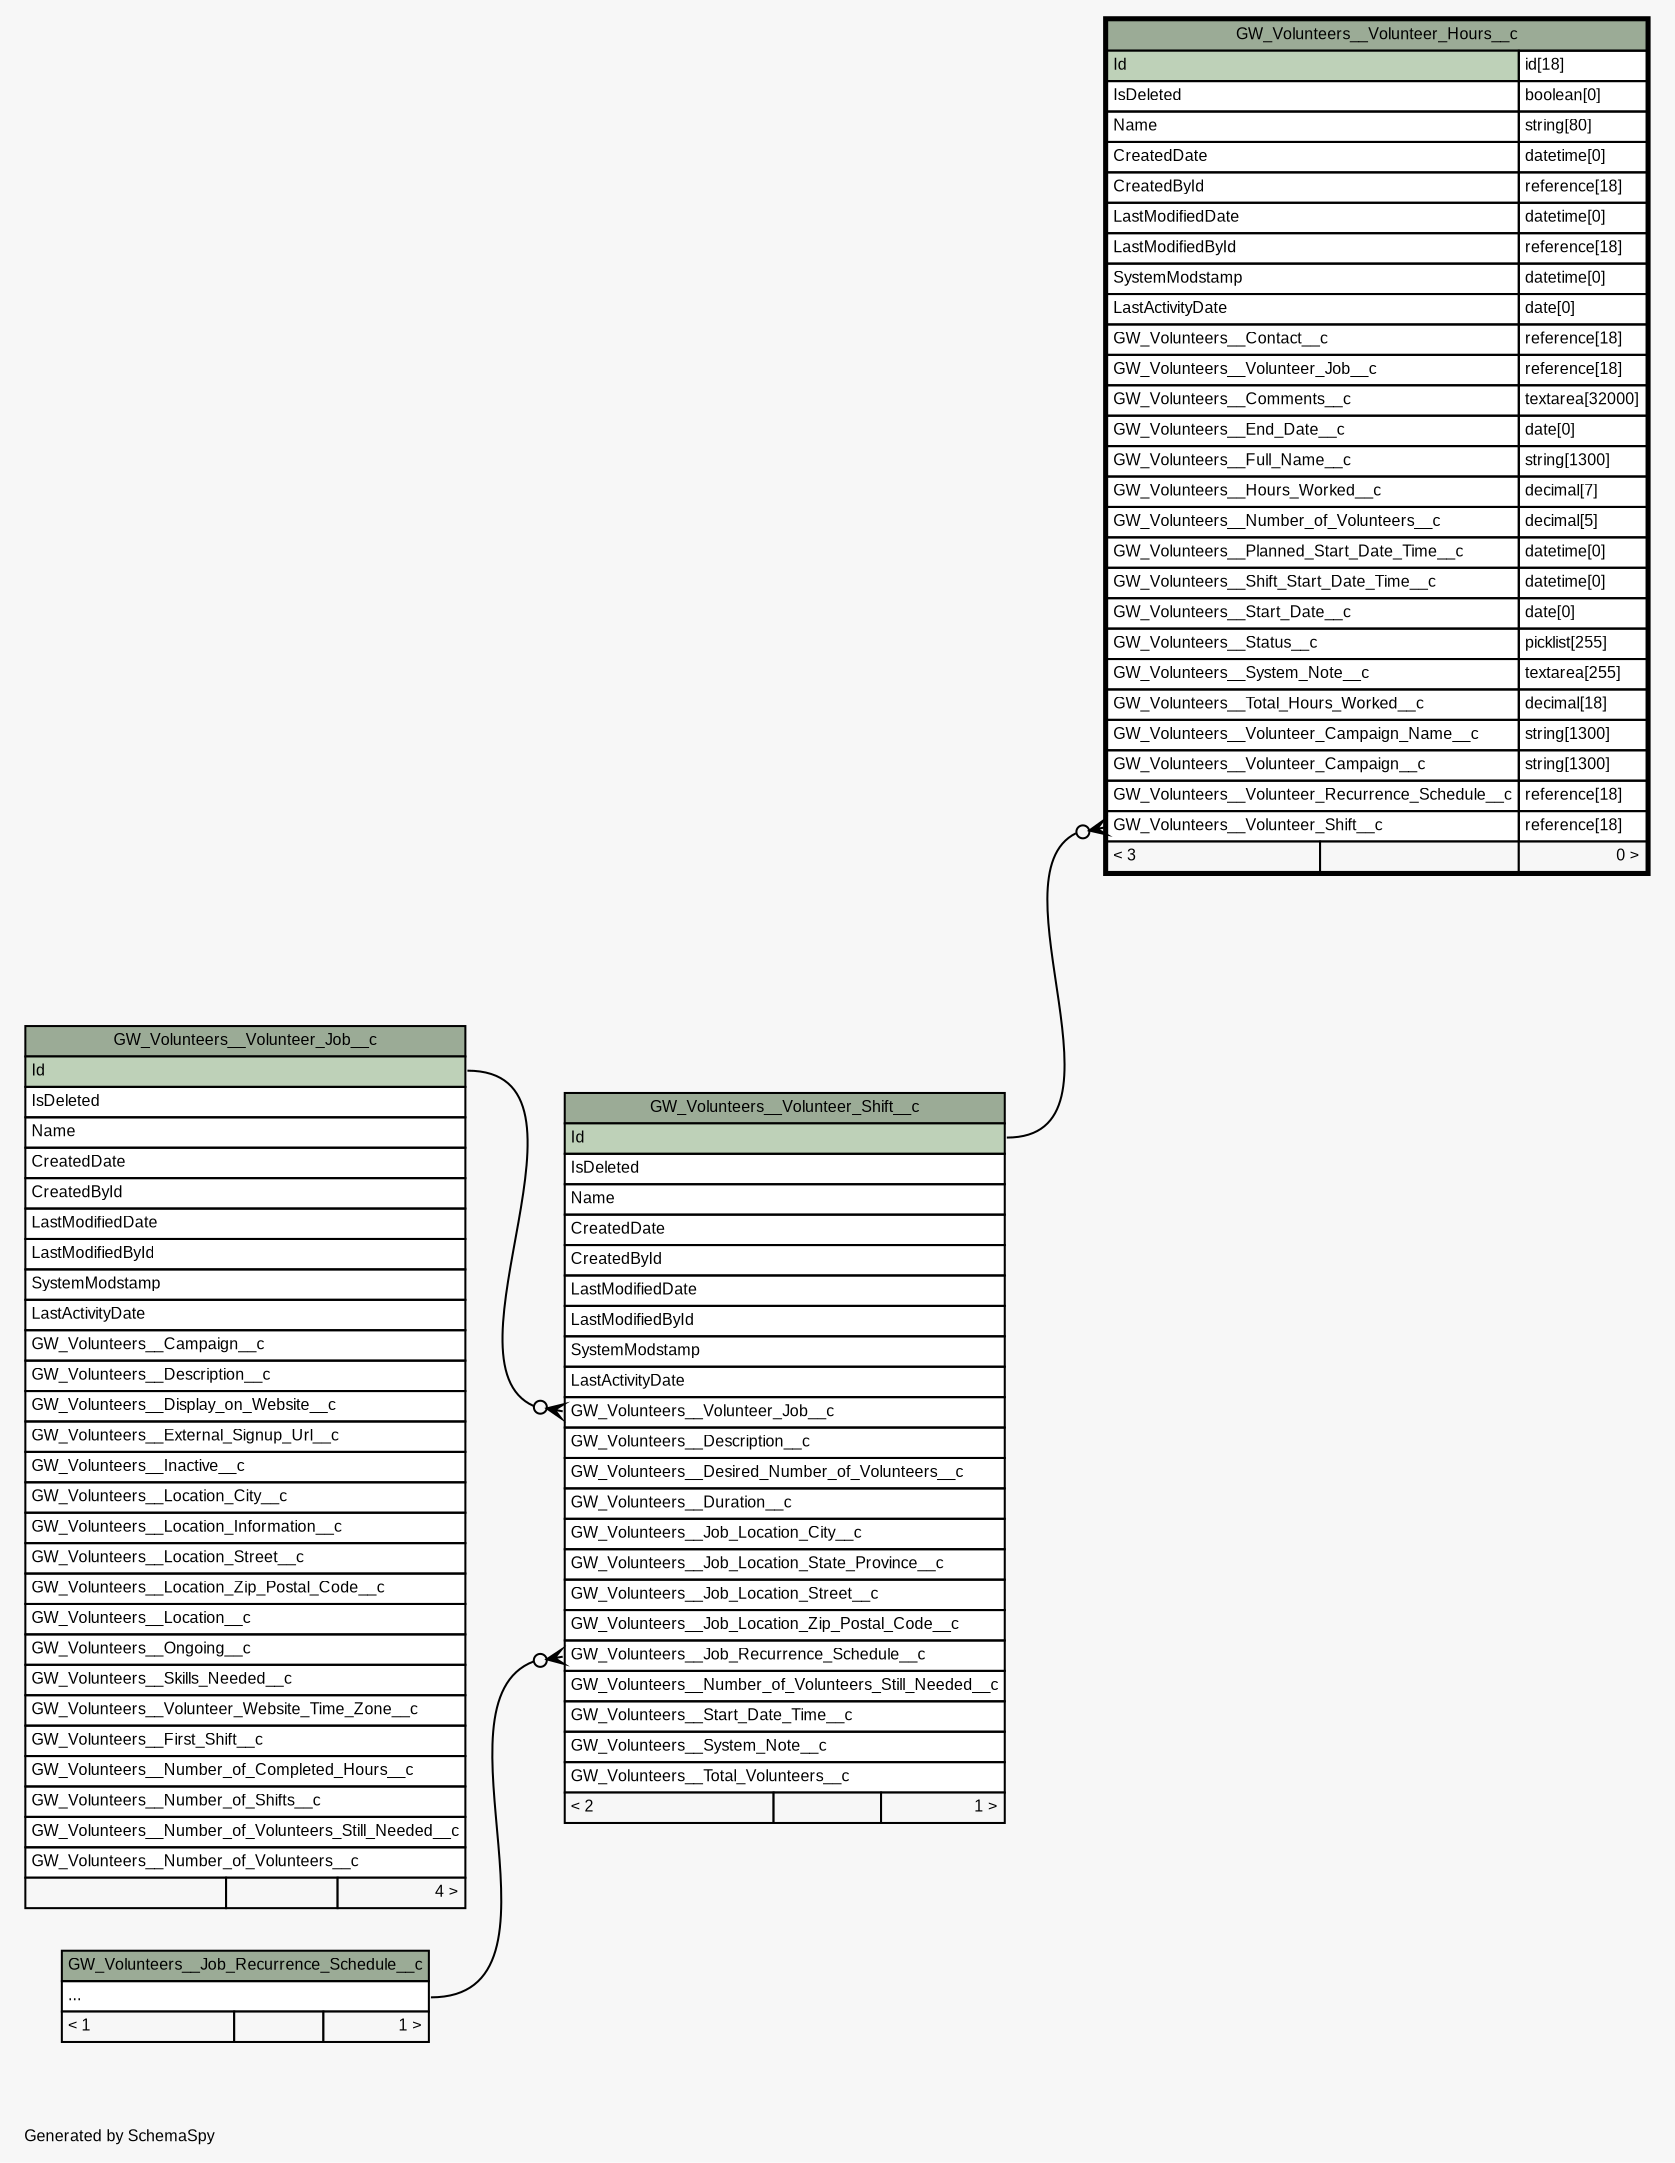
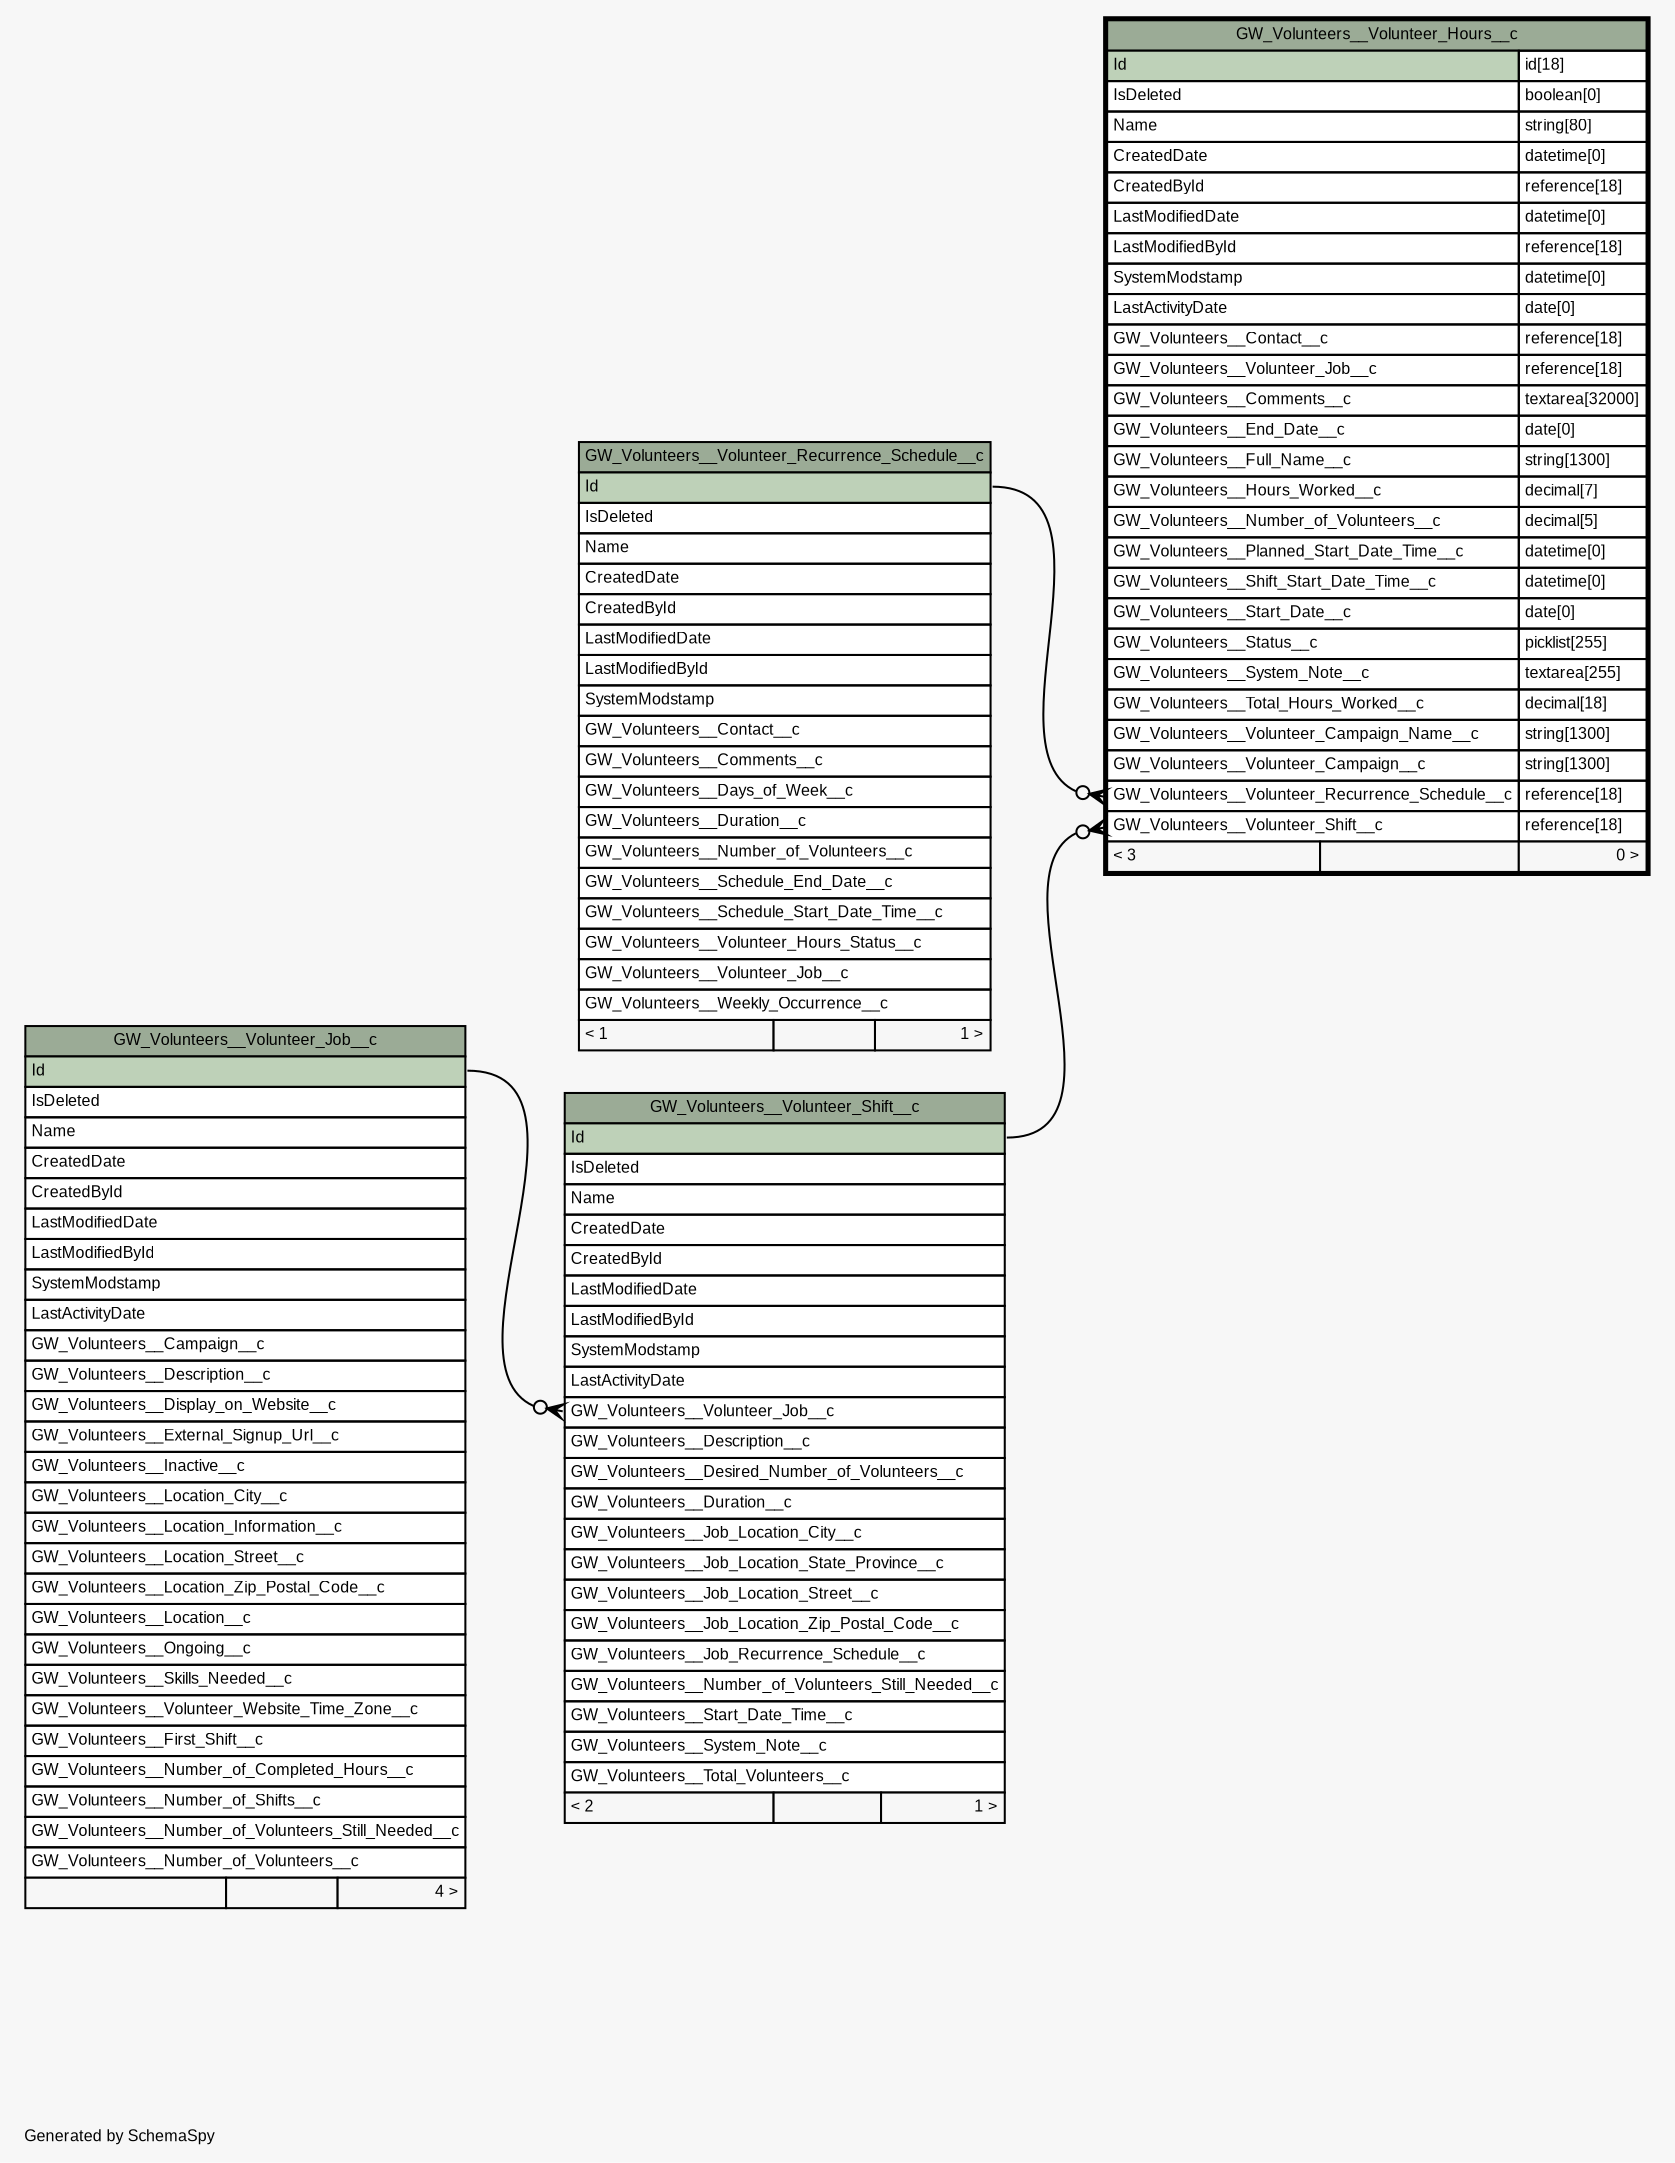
none -> (784, 746)
(244, 1995) -> none
